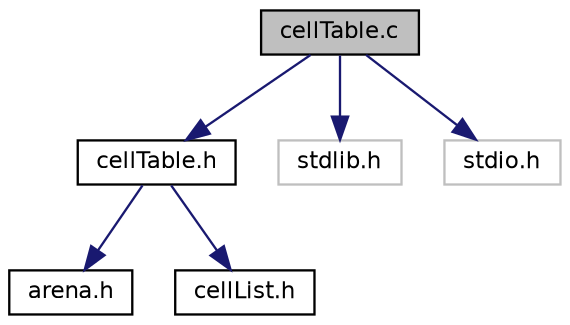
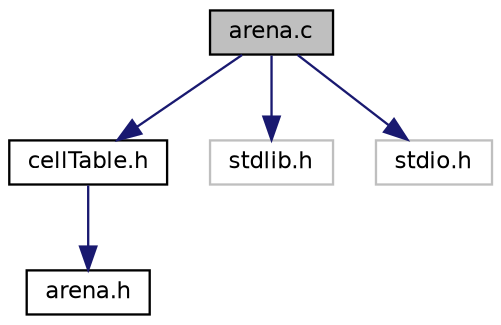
(340, 32) -> (272, 32)
(245, 292) -> none
